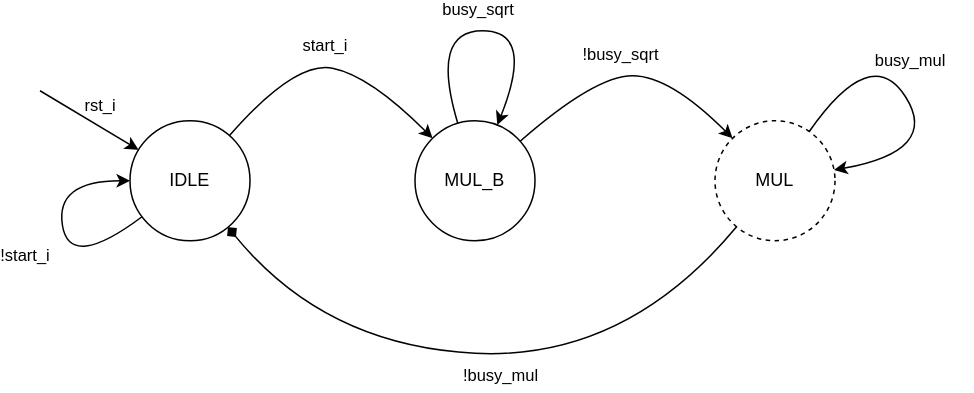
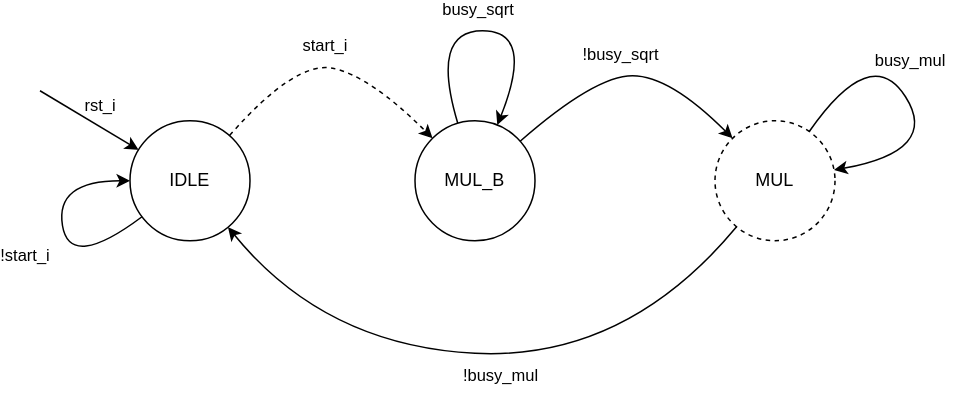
(326, 68) -> (326, 68)
(236, 237) -> (235, 236)
